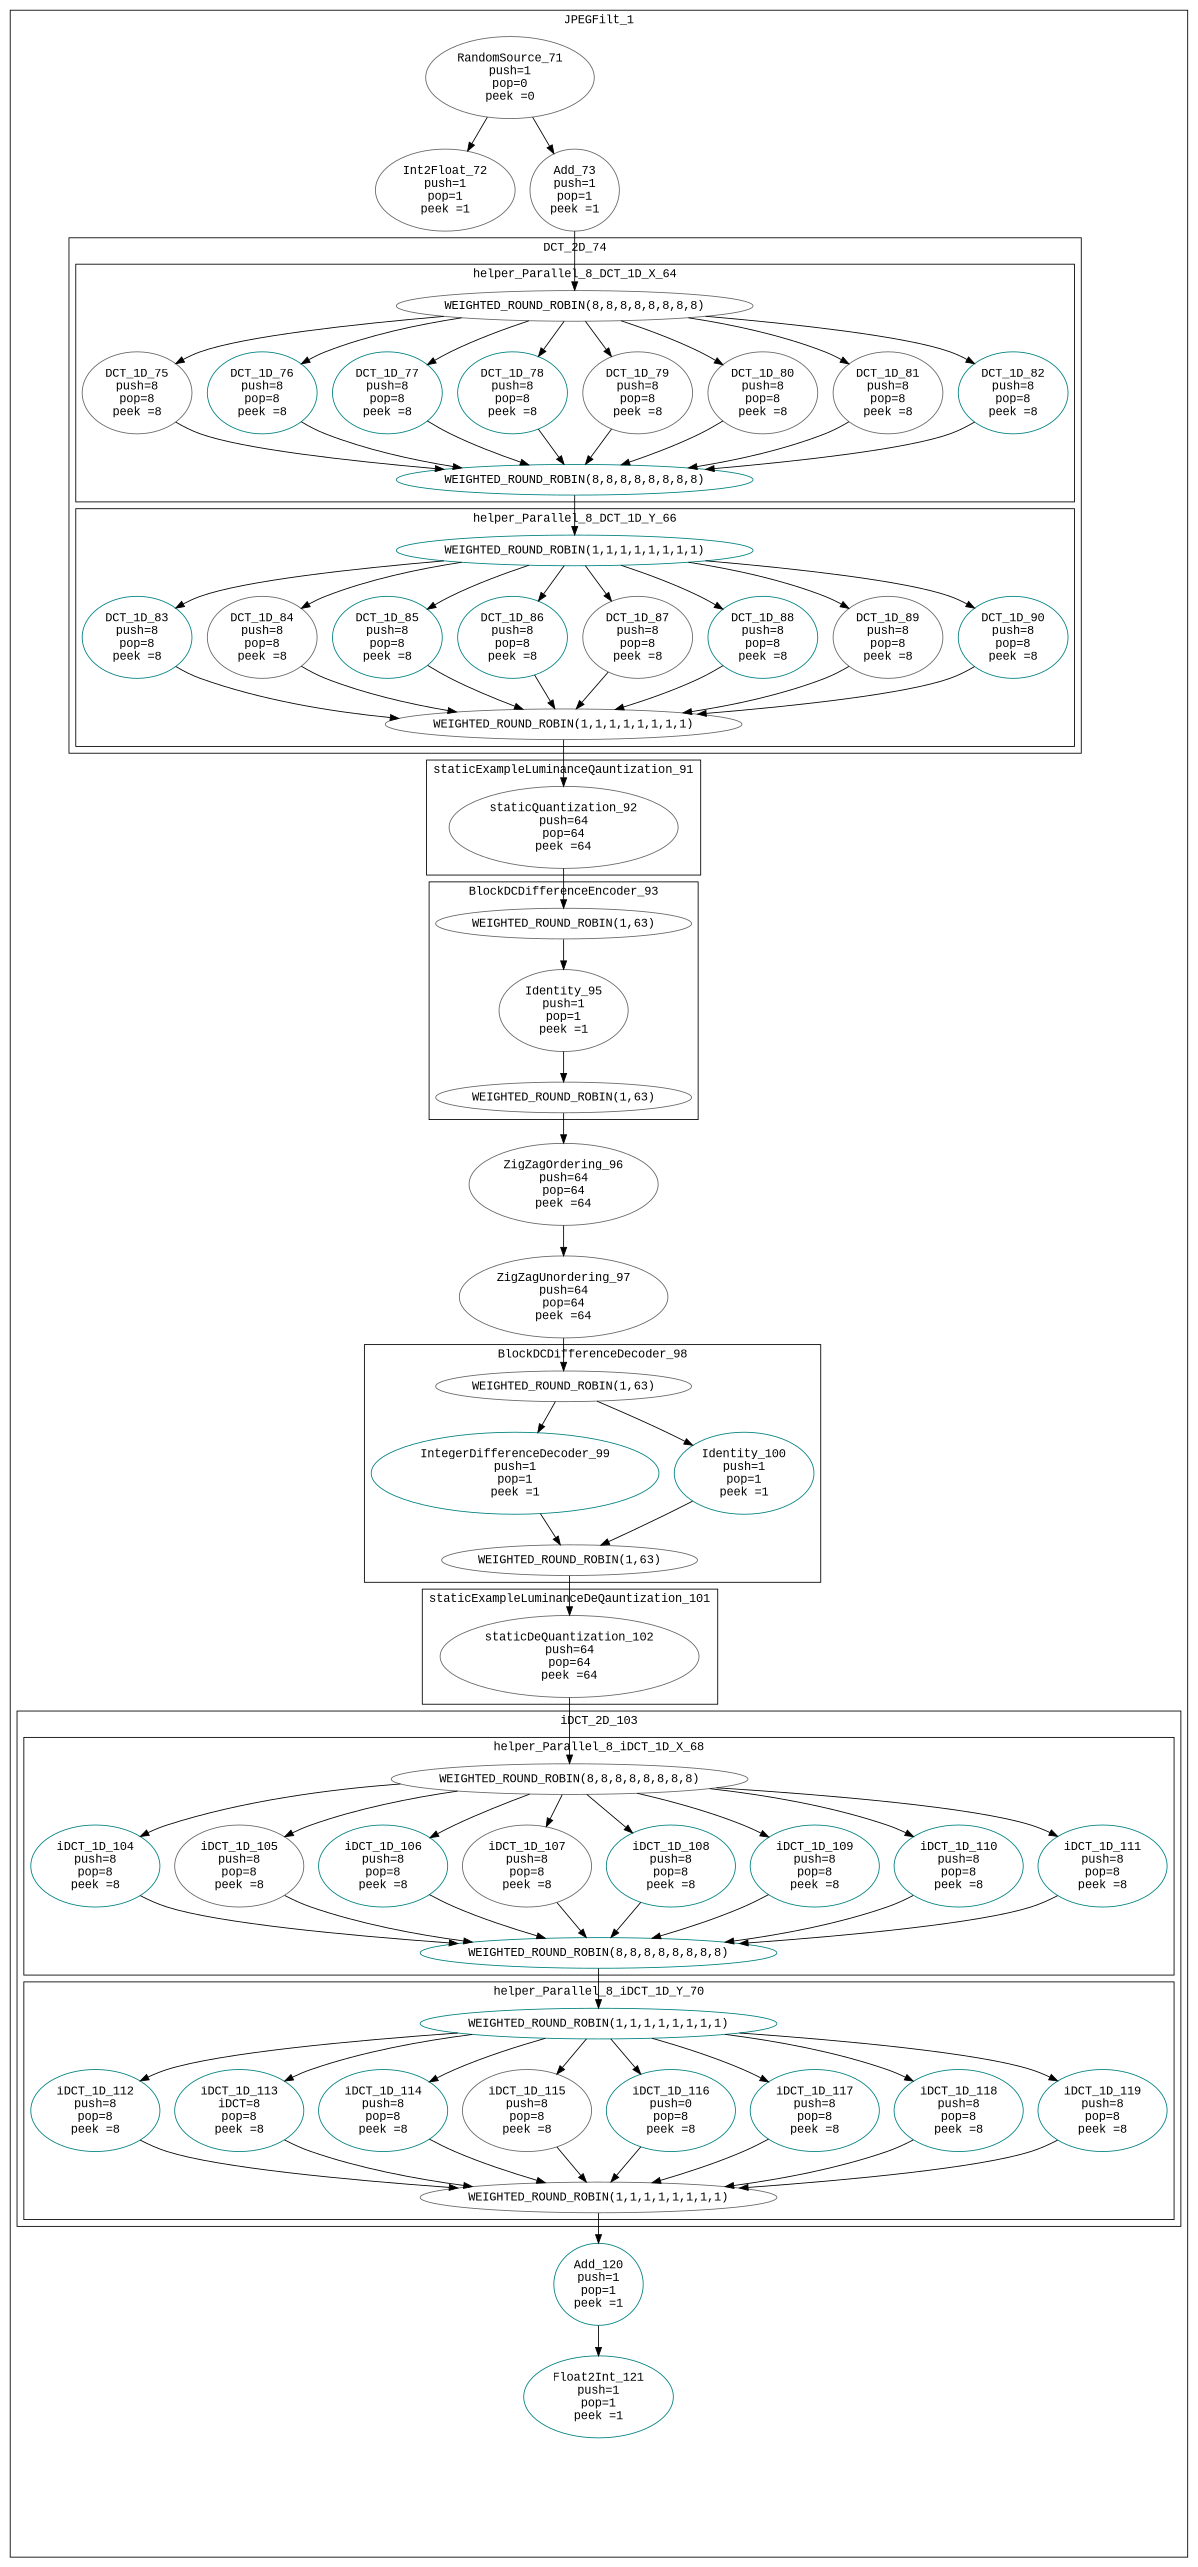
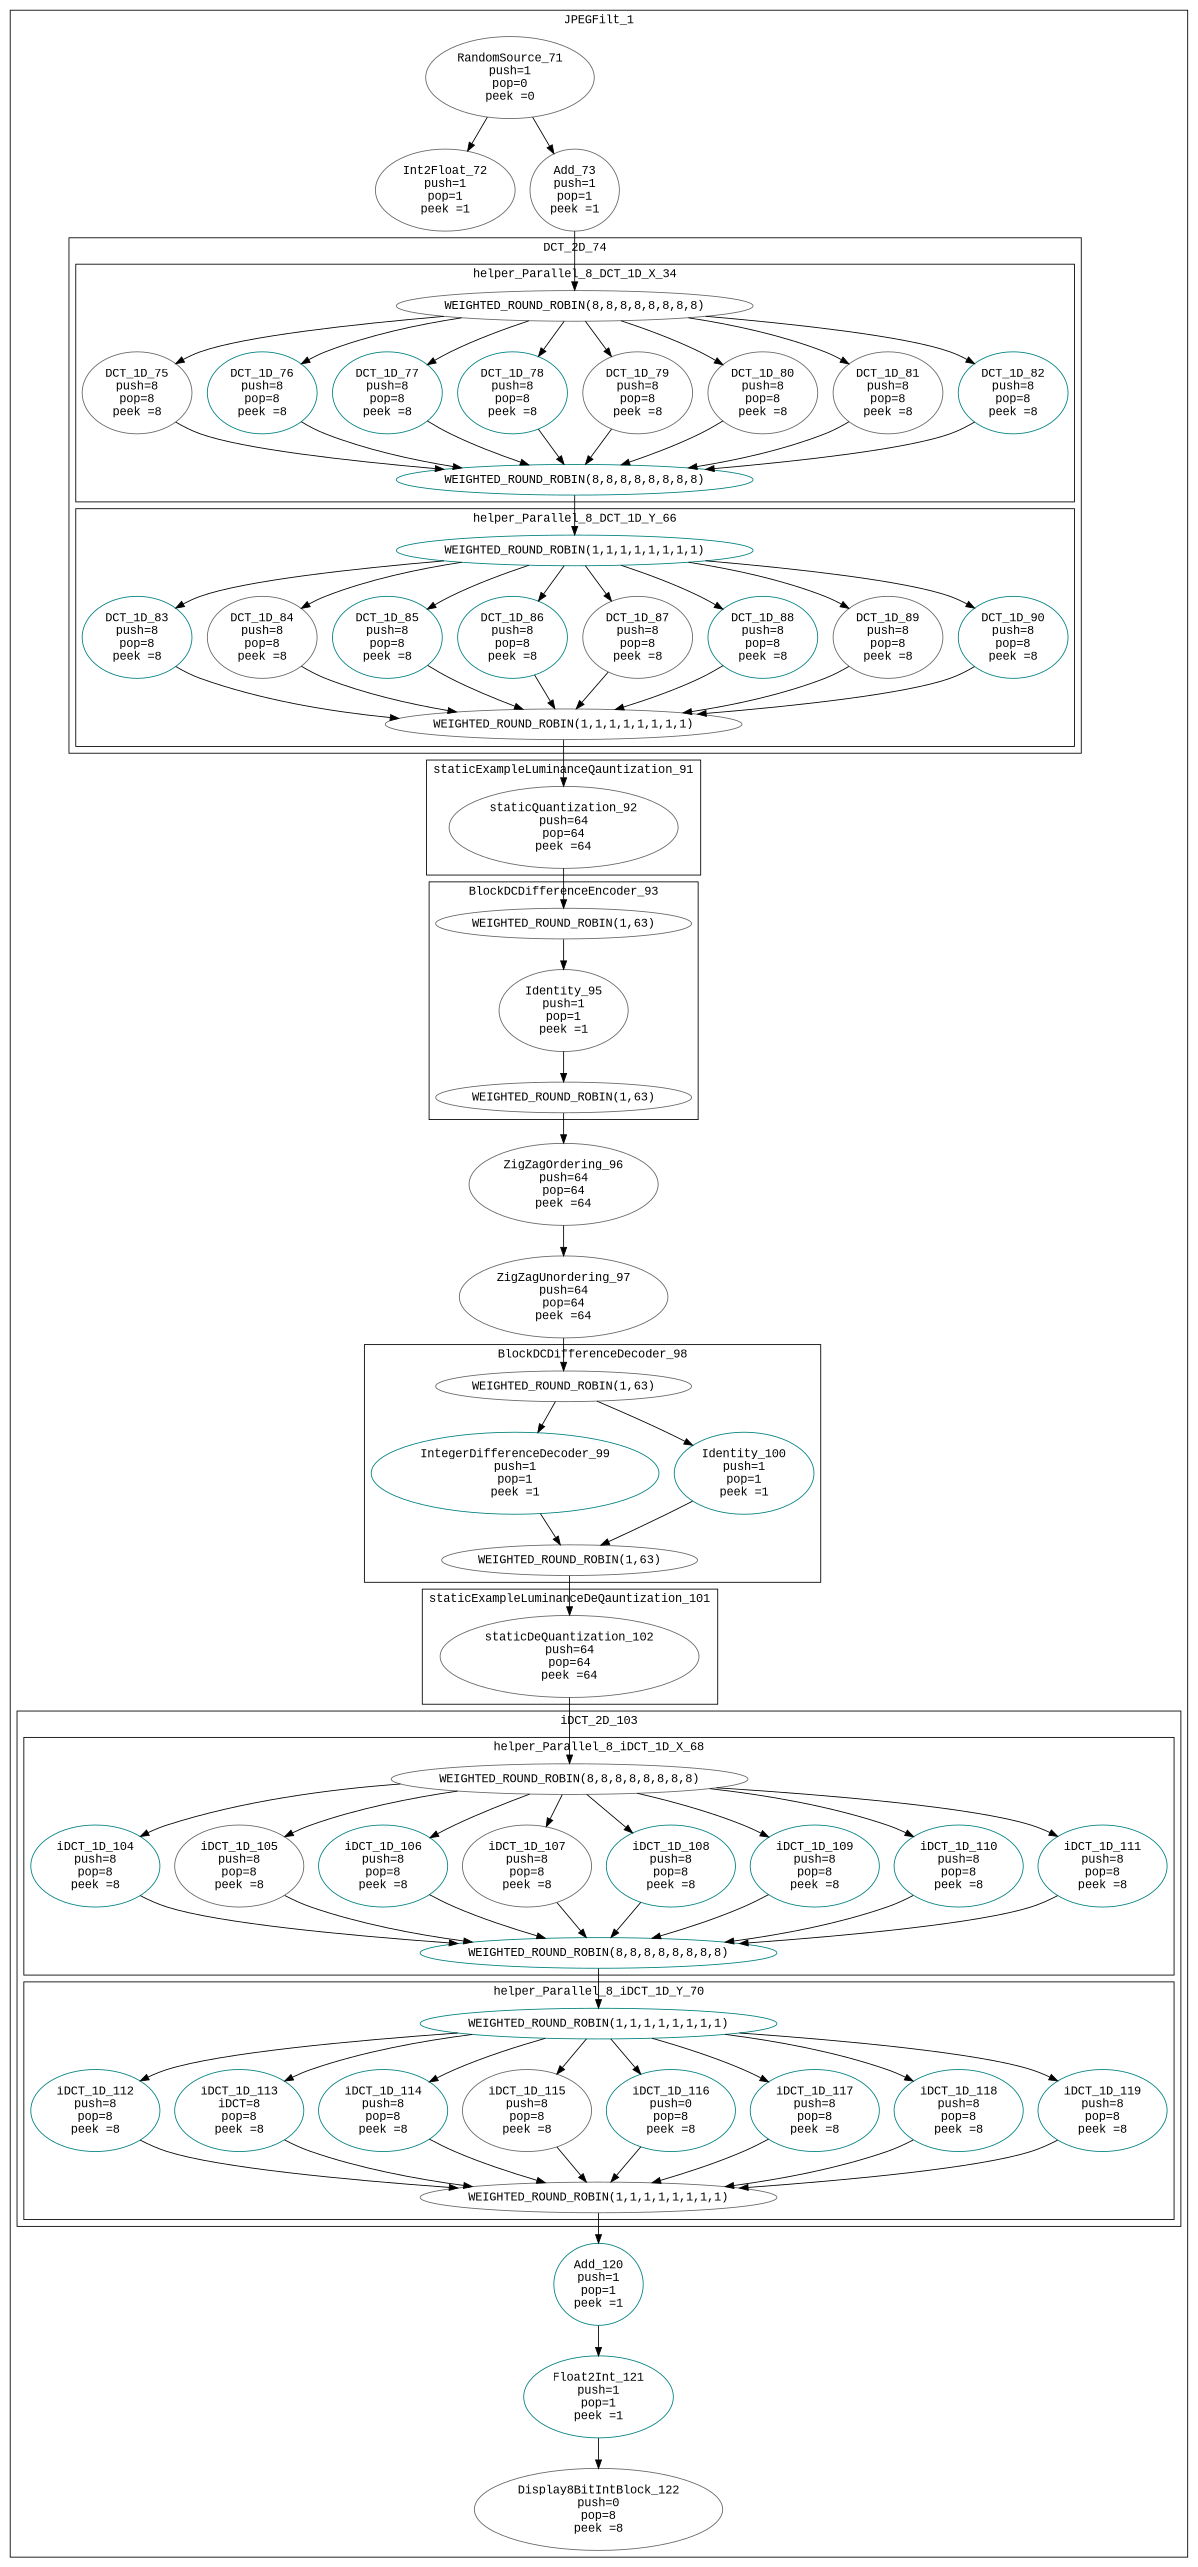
(575, 274) -> (575, 274)
none -> (599, 2509)
